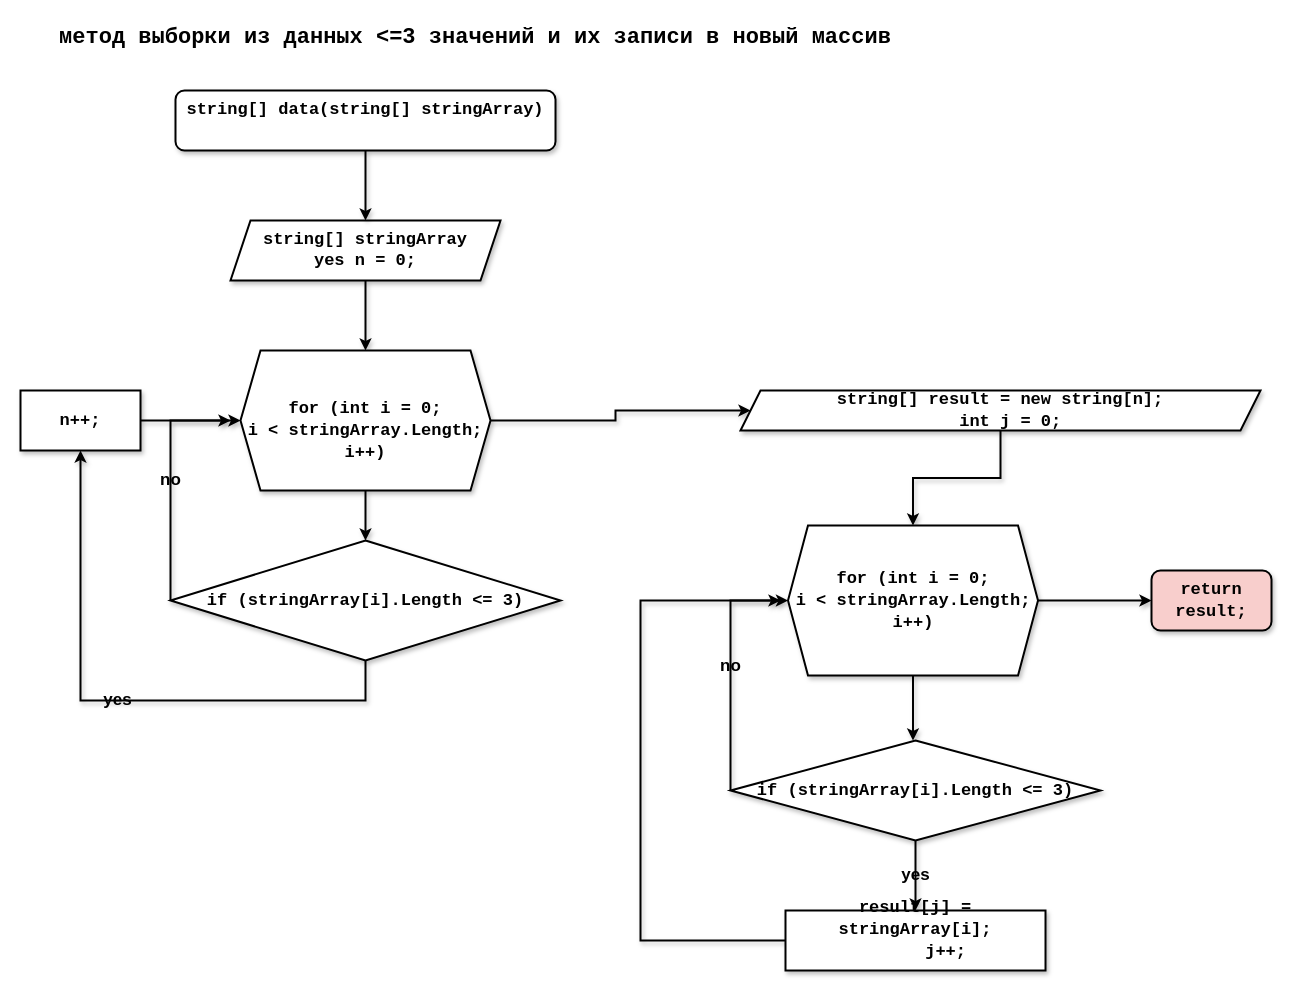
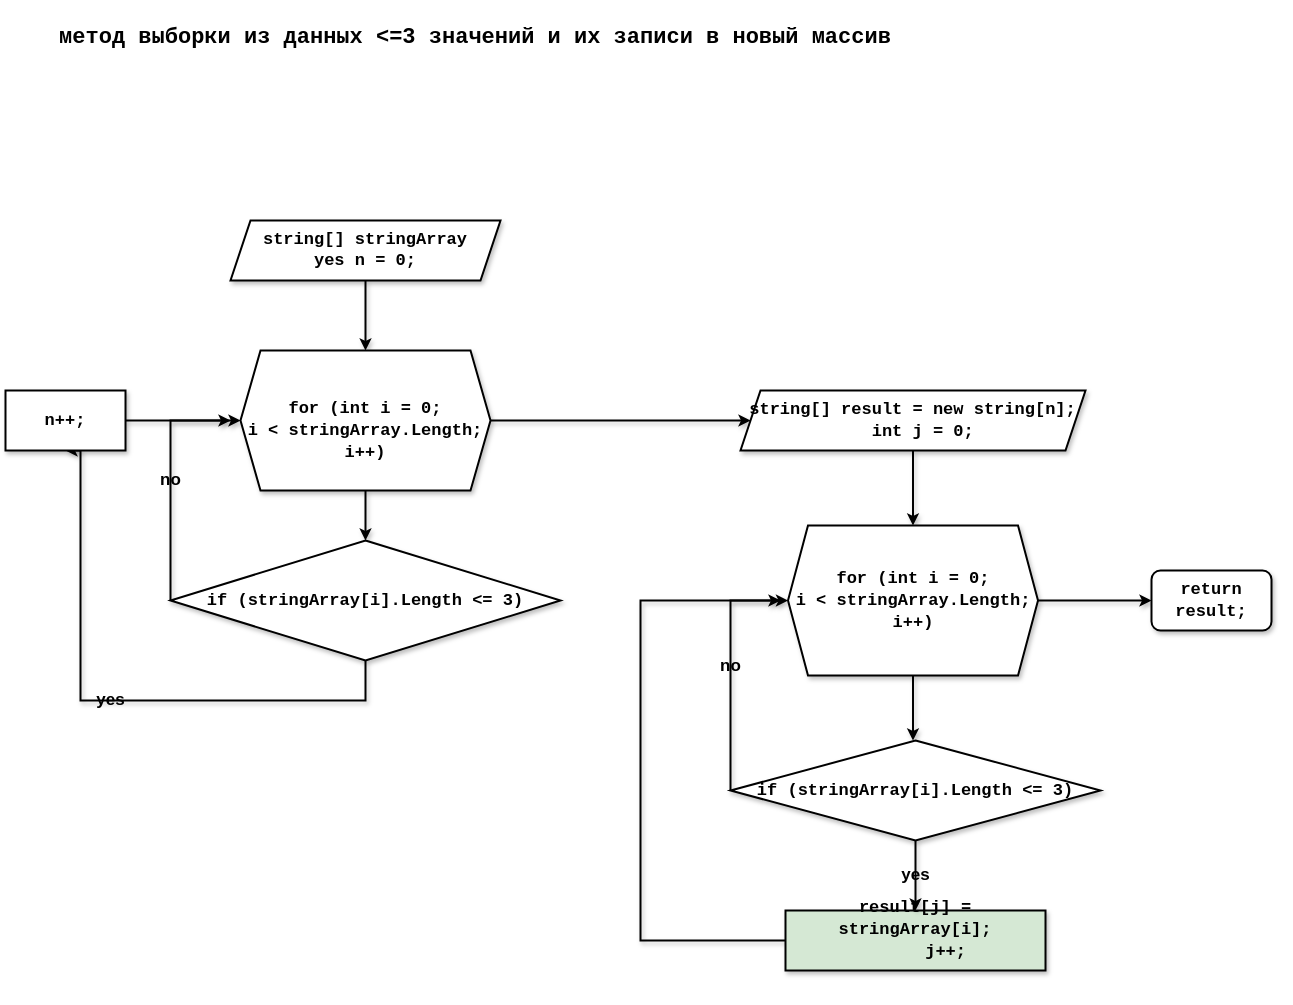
(366, 121) -> none
(366, 181) -> none
(1001, 411) -> (913, 421)
(81, 421) -> (66, 421)
(1212, 601) -> (1212, 601)
(916, 941) -> (916, 941)
